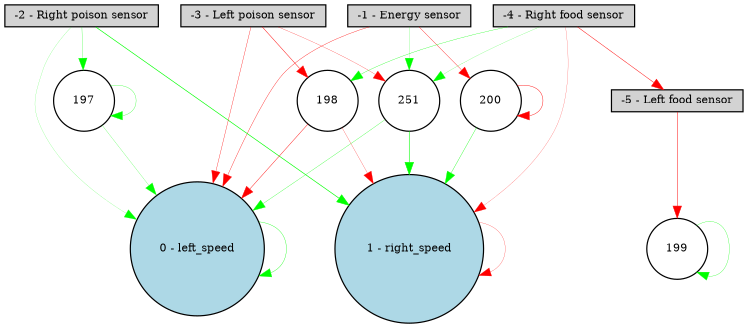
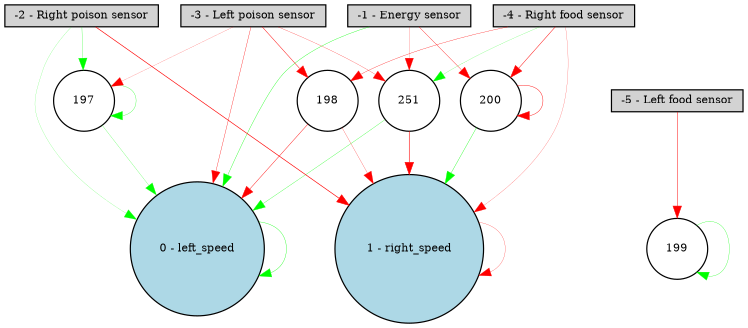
(409, 42) -> (409, 42)
(426, 48) -> (426, 48)
none -> (178, 54)
(616, 55) -> (537, 47)
(278, 80) -> (278, 80)
(217, 113) -> (217, 113)
(409, 147) -> (409, 147)
